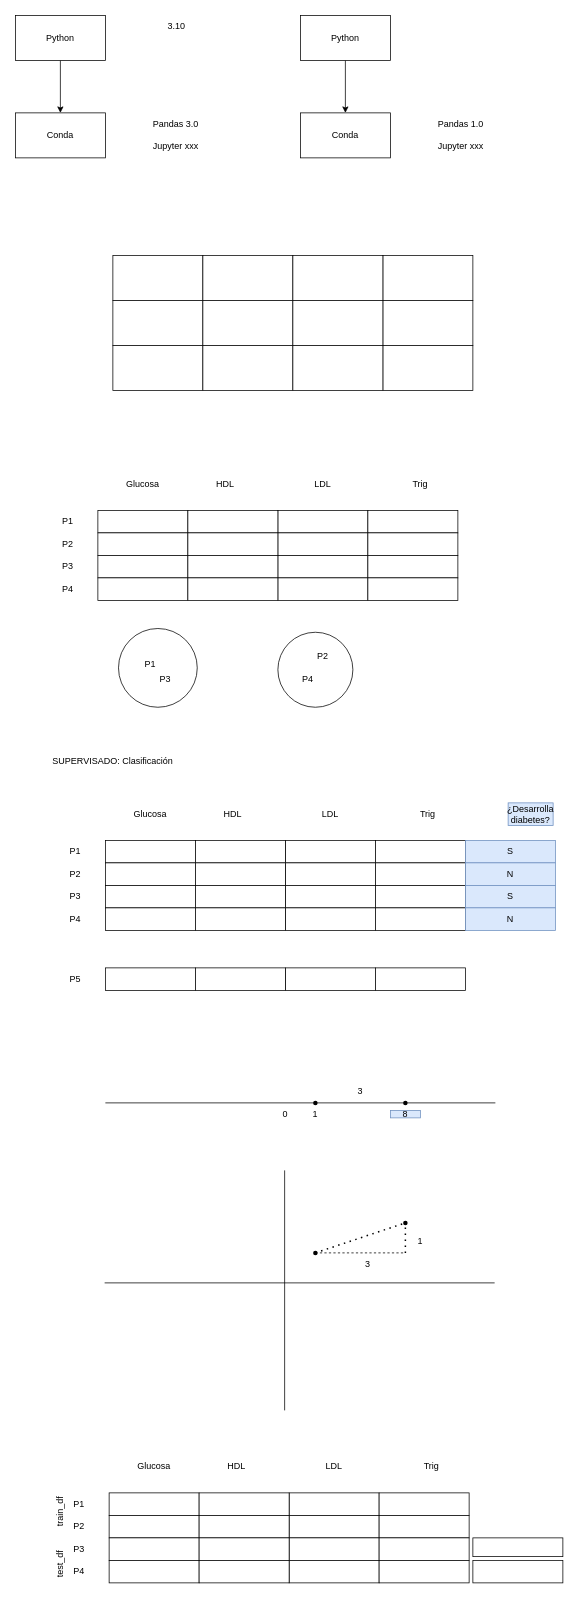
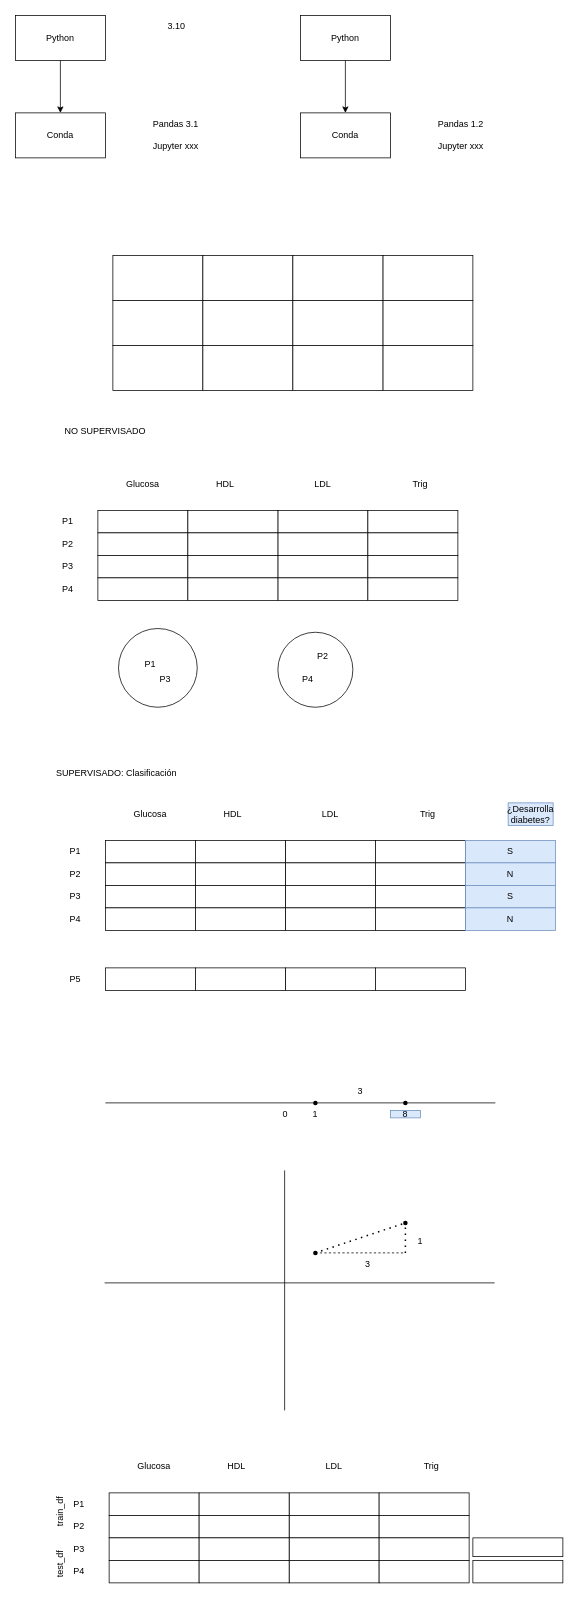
(176, 124) -> (176, 124)
(461, 124) -> (461, 124)
none -> (105, 432)
(113, 762) -> (117, 773)
